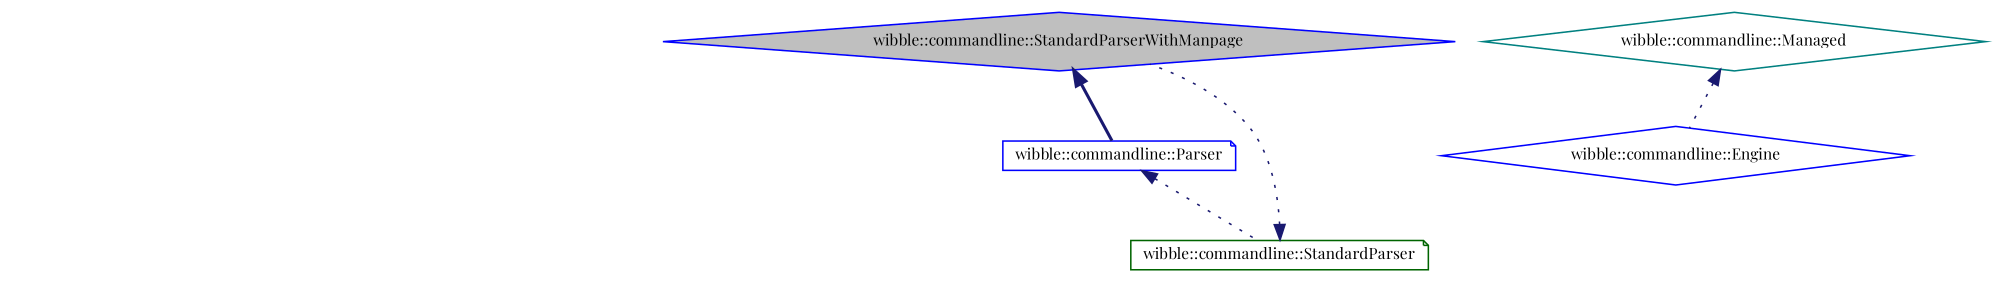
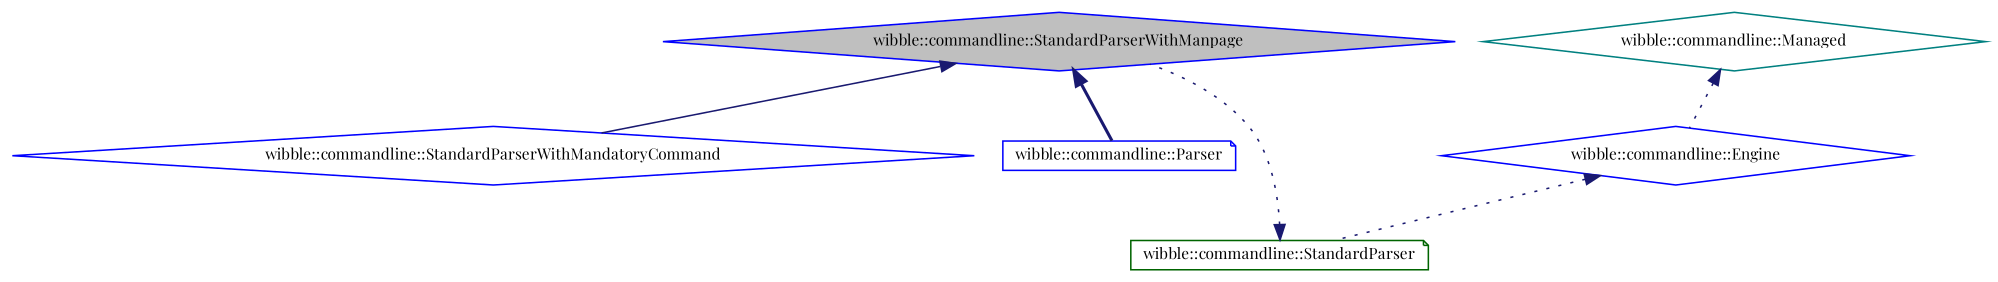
none -> (493, 156)
(1206, 209) -> (1460, 210)
